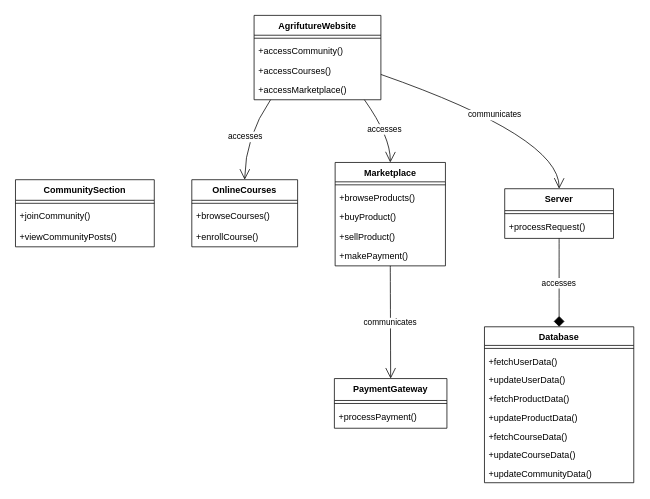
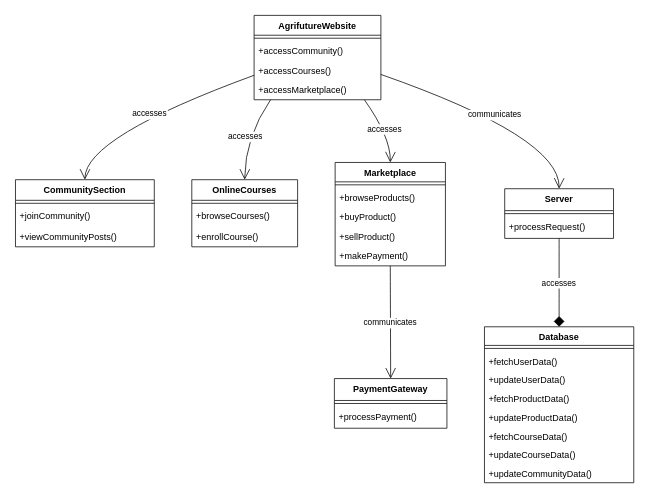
none -> (159, 115)
